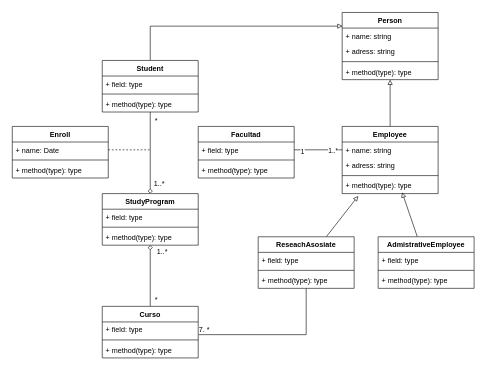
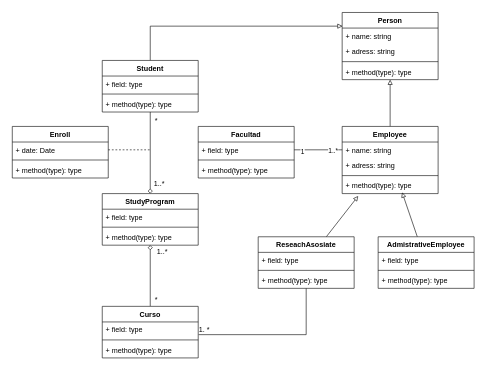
(37, 150) -> (37, 150)
(205, 330) -> (205, 330)
